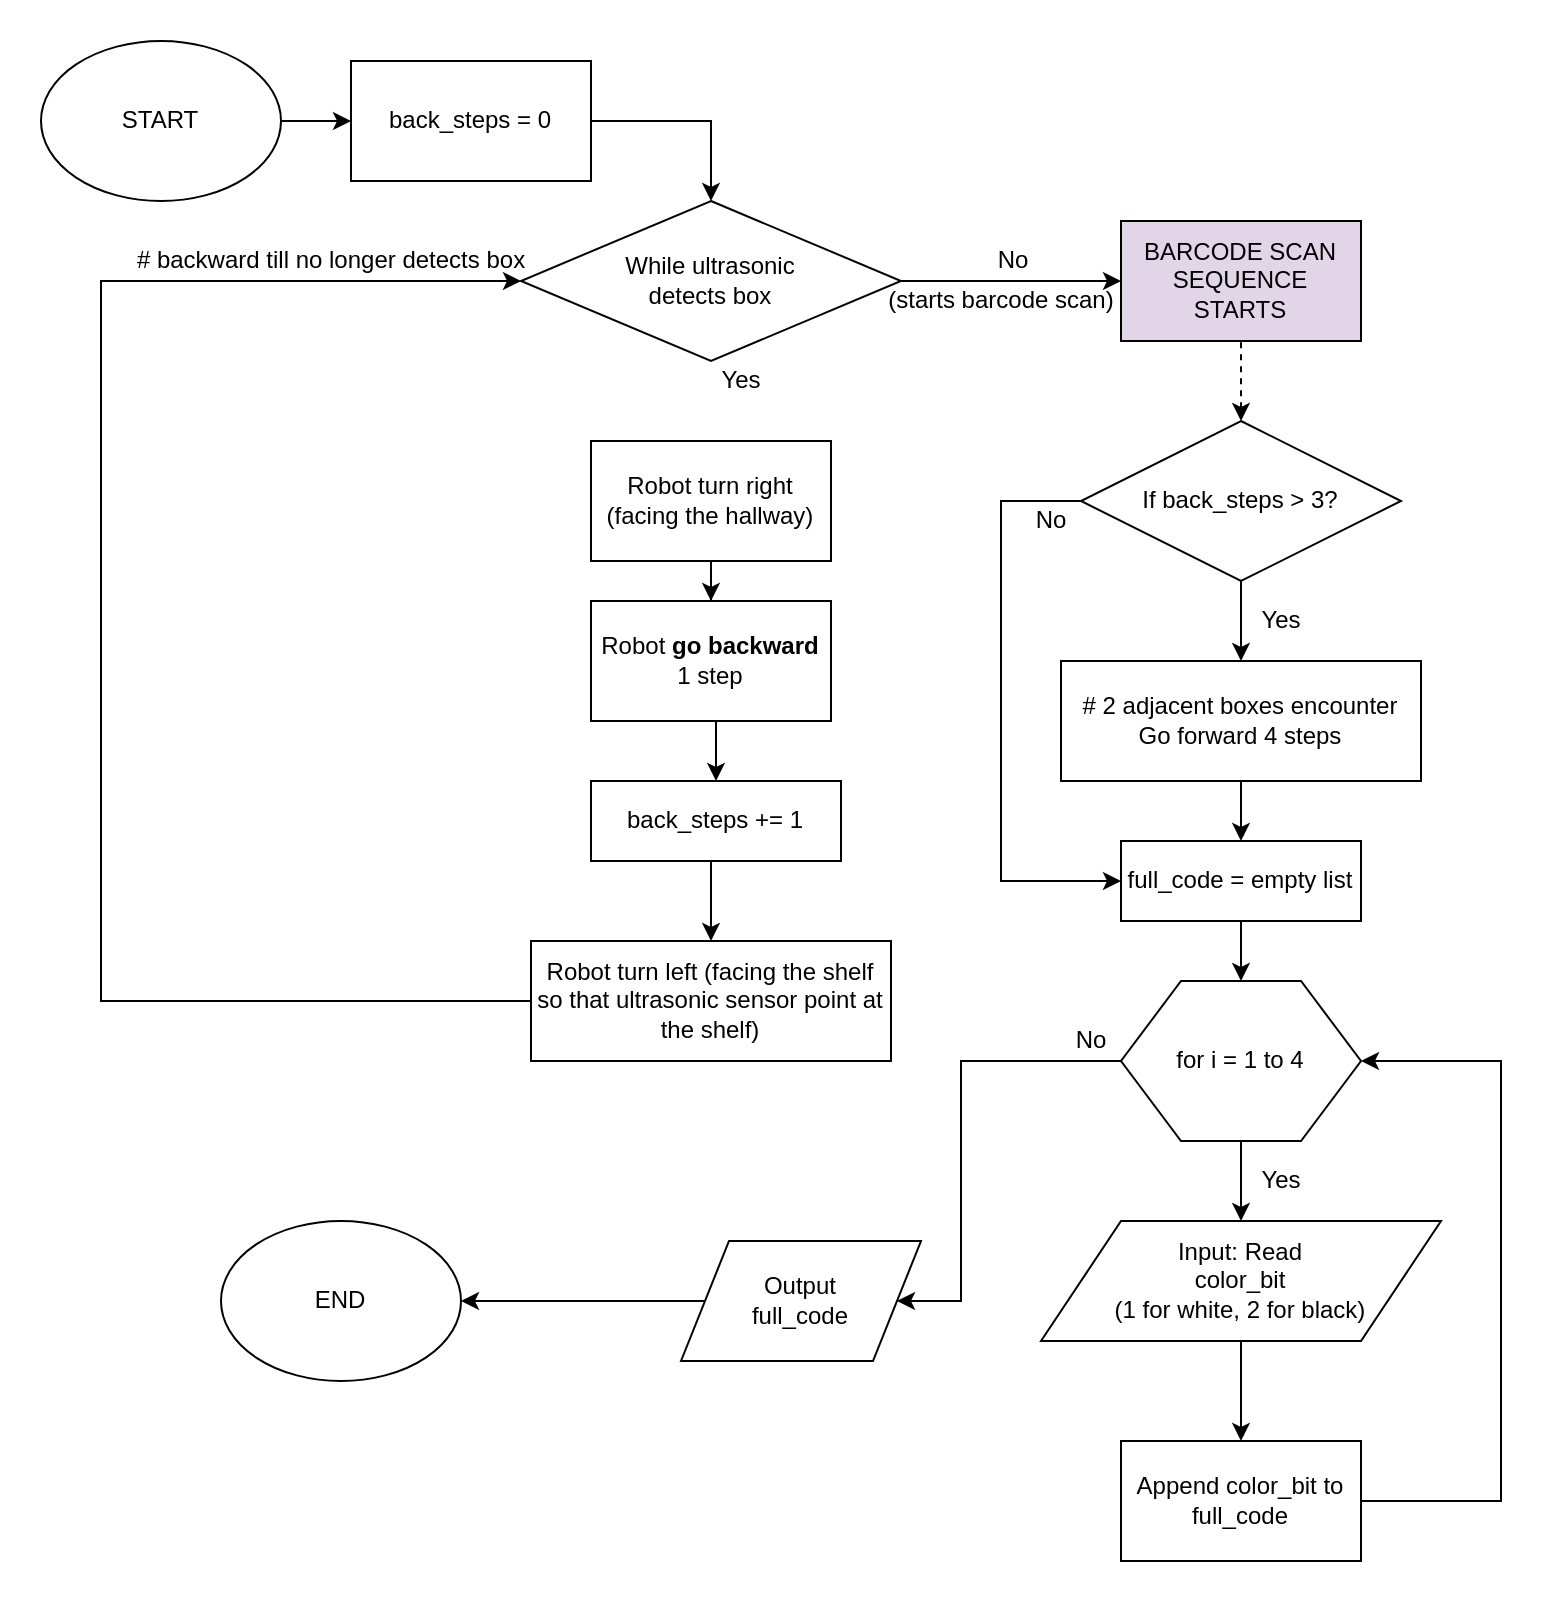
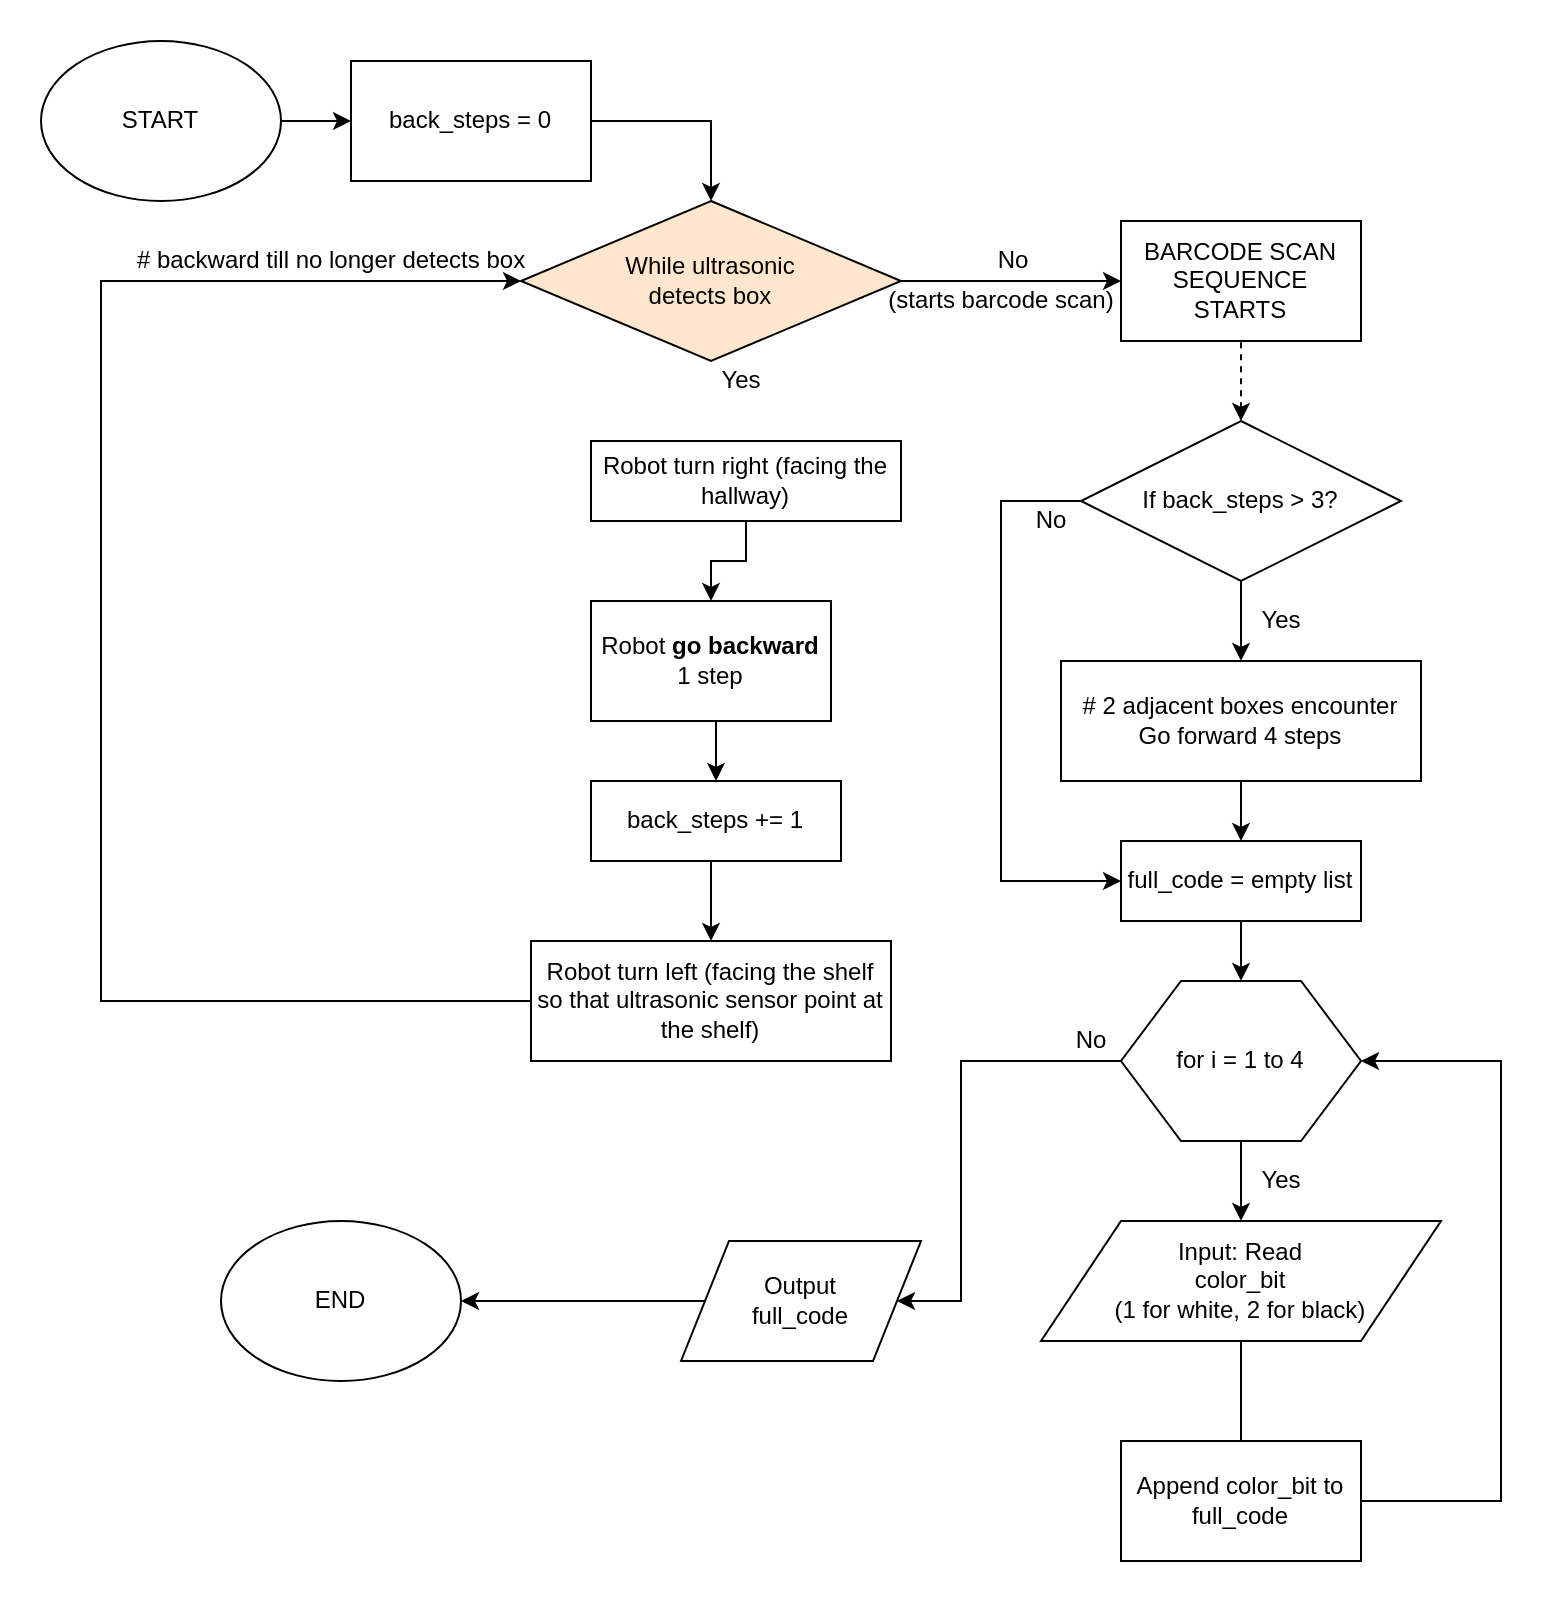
(711, 281) -> (711, 281)
(1241, 281) -> (1241, 281)
(711, 501) -> (746, 481)
(1241, 1426) -> (1241, 1431)
